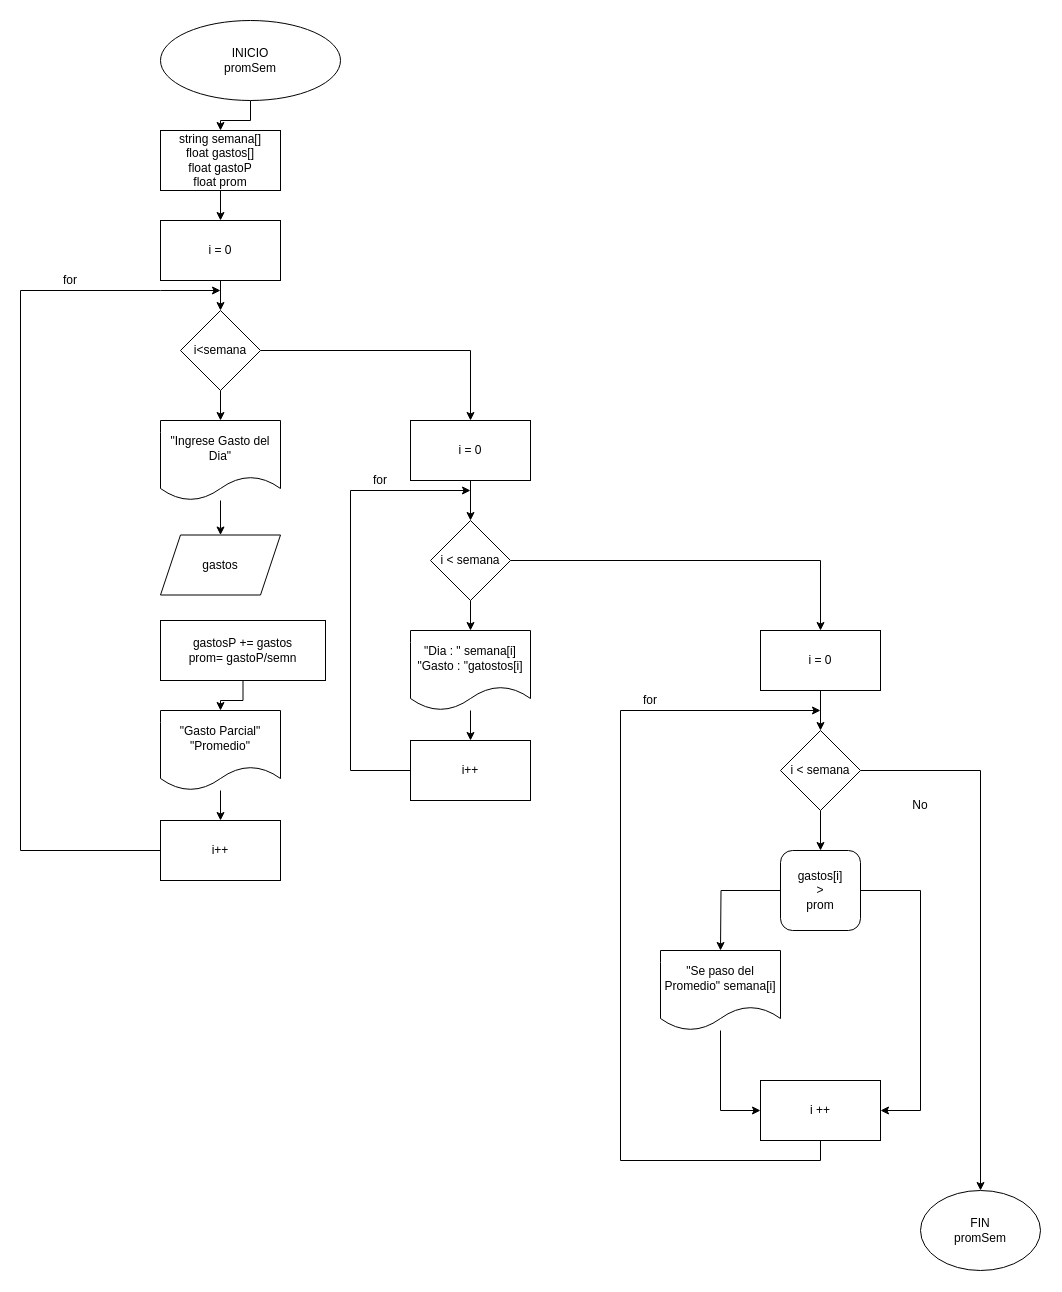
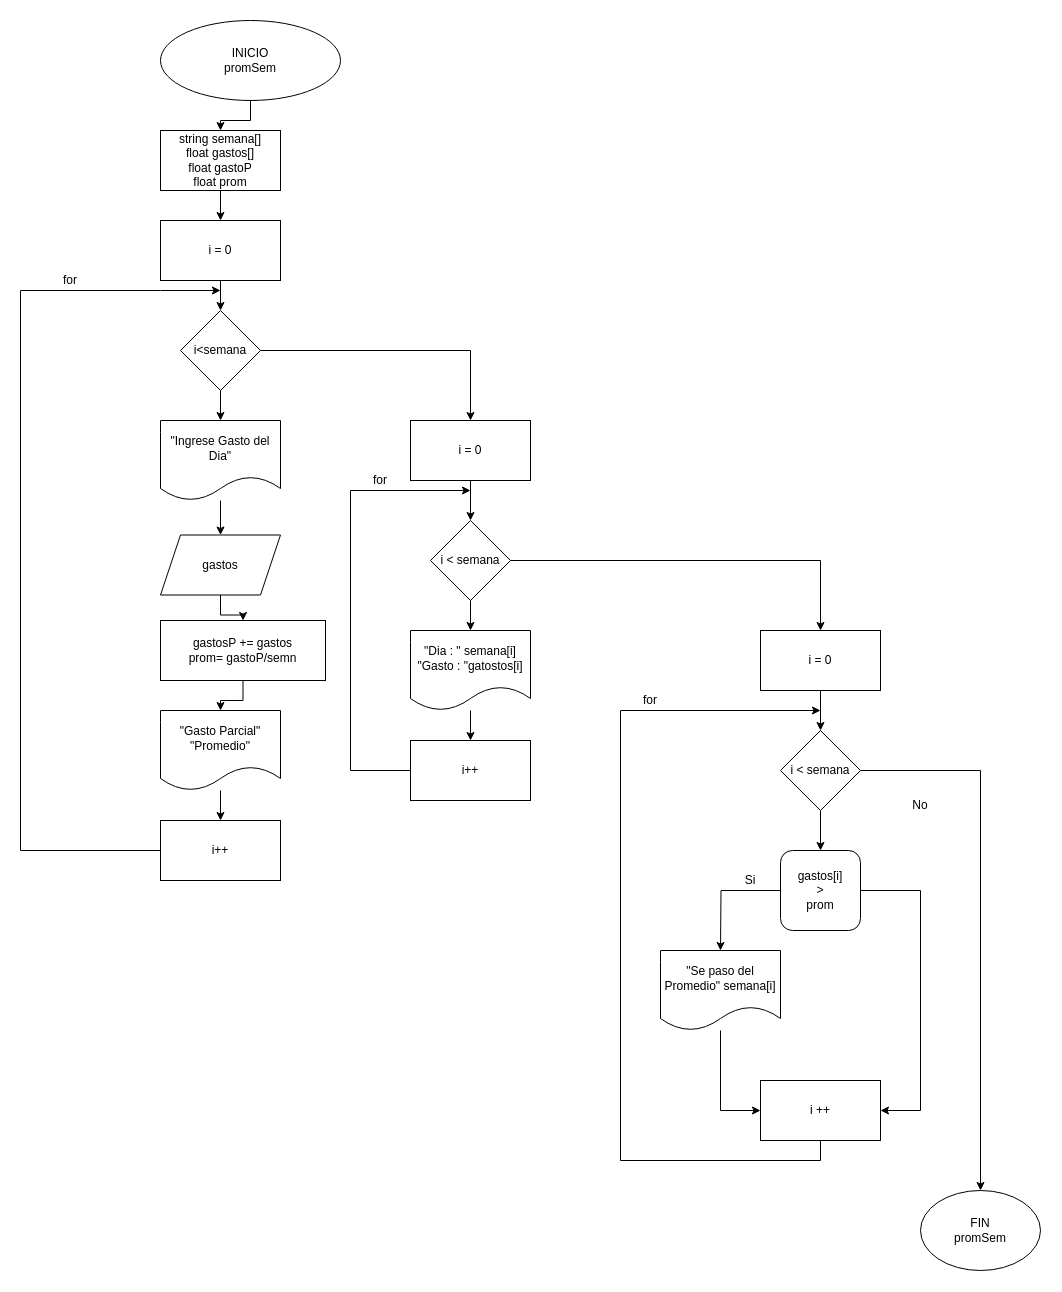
none -> (222, 615)
none -> (751, 881)
